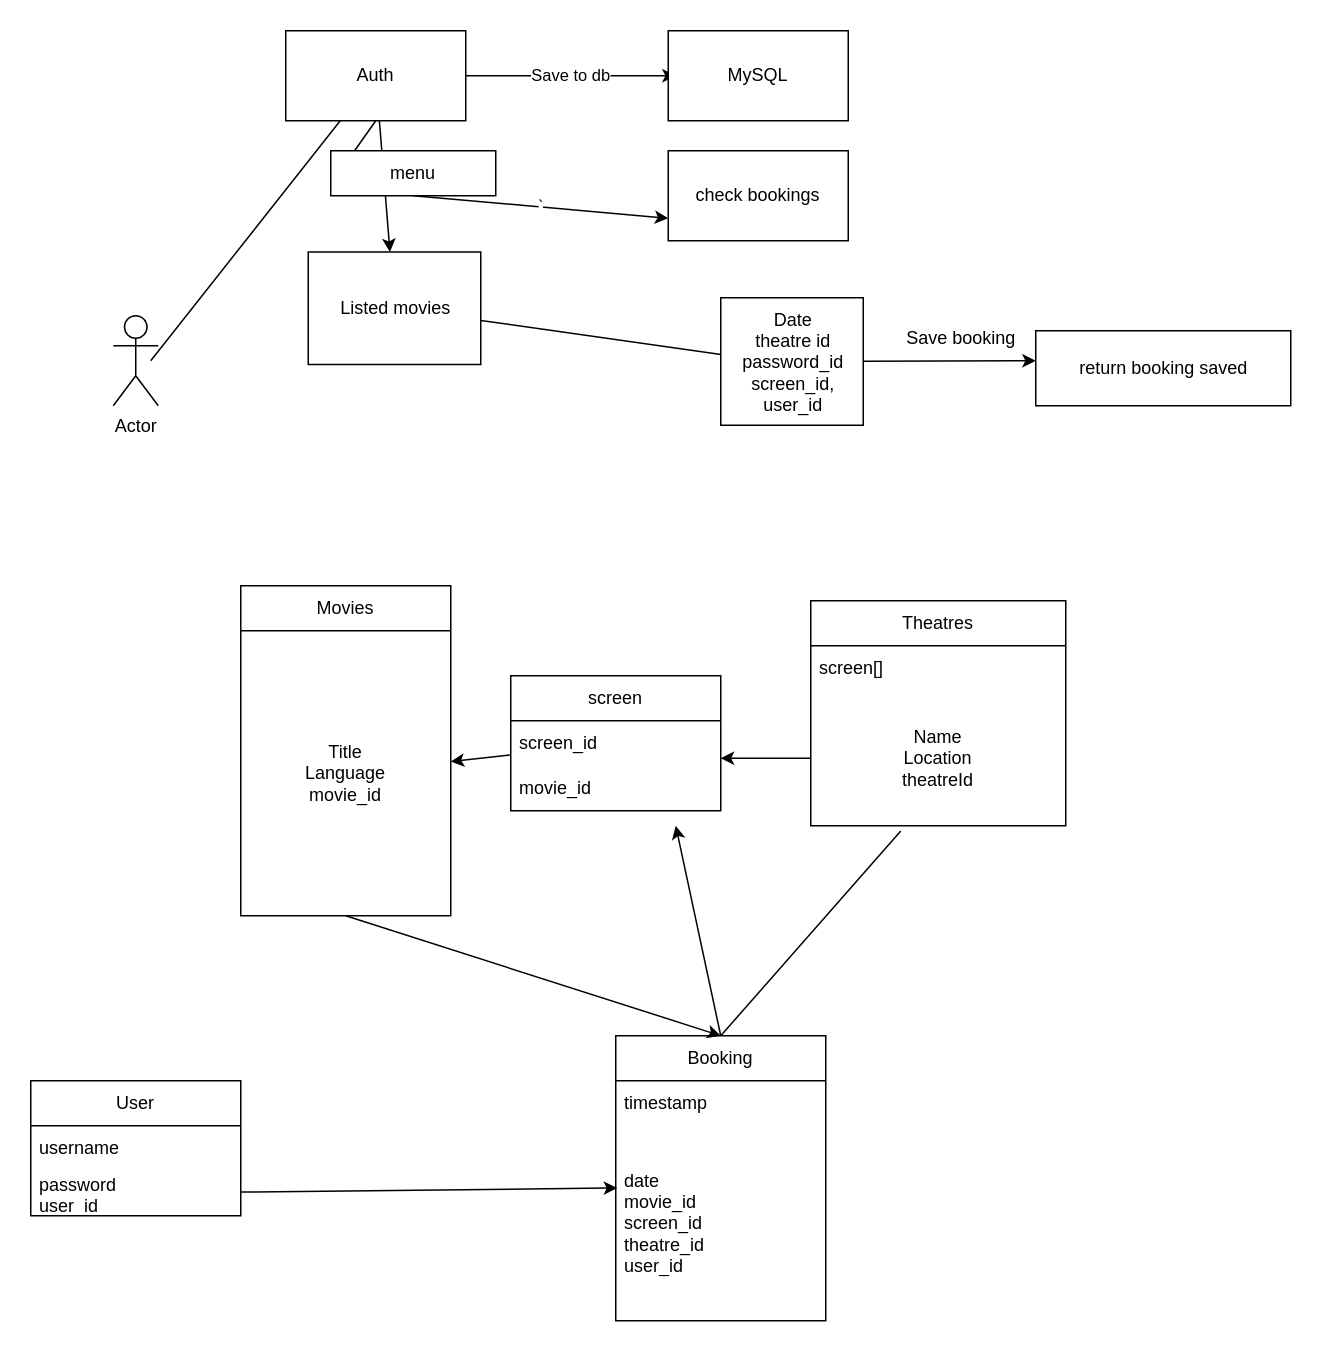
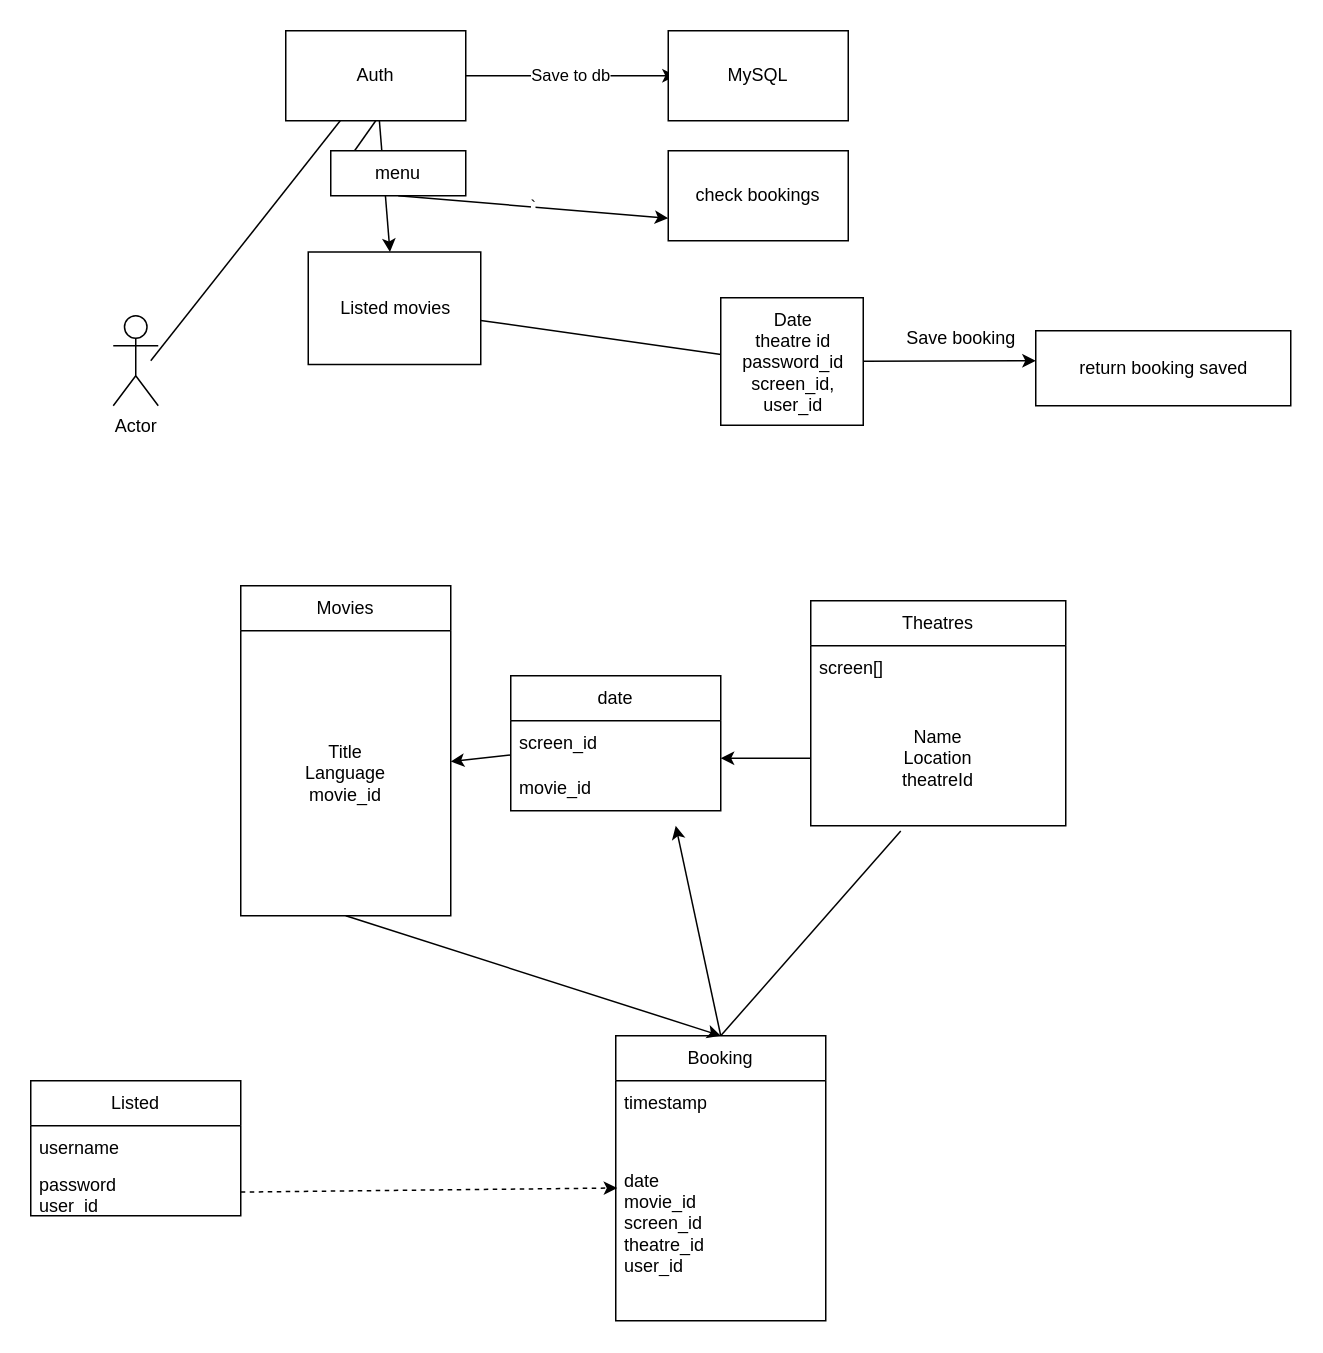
(413, 173) -> (398, 173)
(616, 698) -> (616, 698)
(136, 1103) -> (136, 1103)
(424, 1190) -> (424, 1190)
